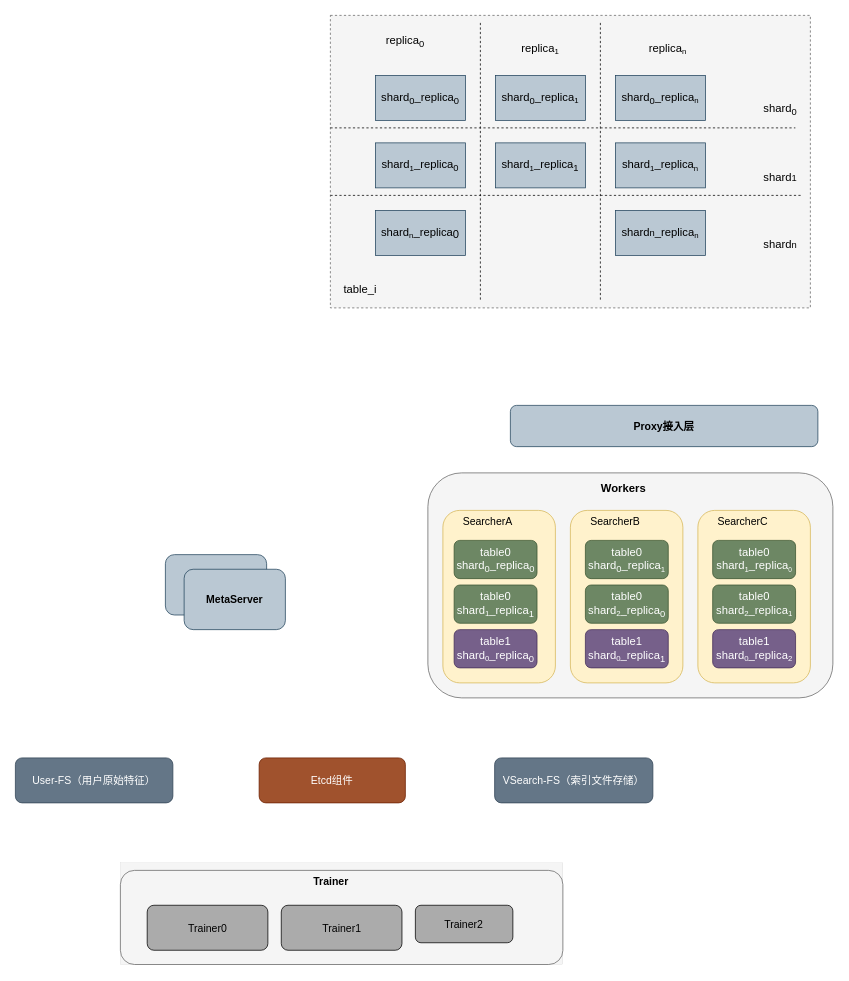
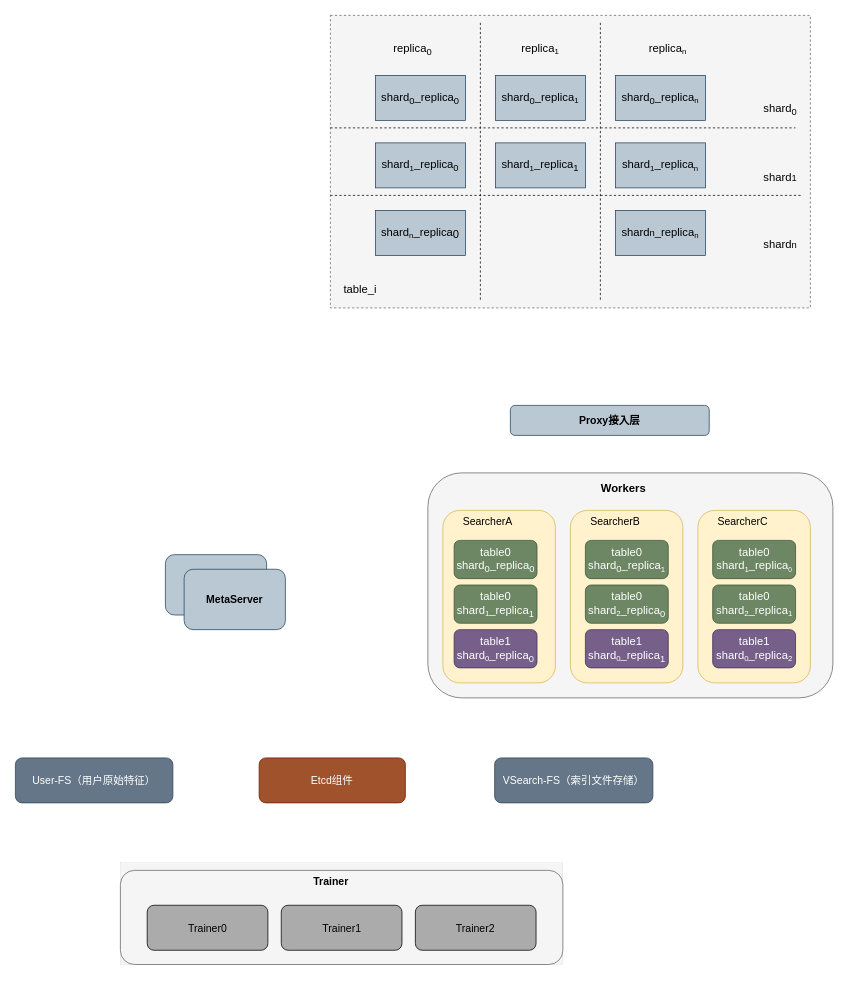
(405, 42) -> (413, 49)
(664, 426) -> (610, 420)
(464, 924) -> (476, 928)
